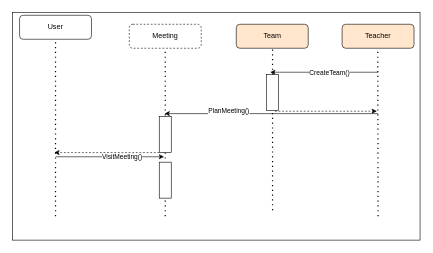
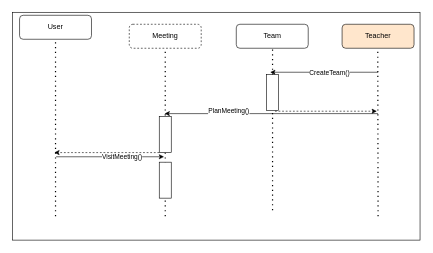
(272, 36) -> (272, 36)
